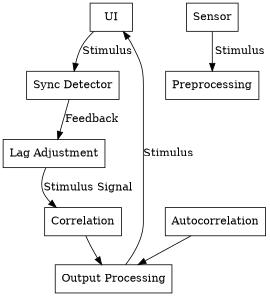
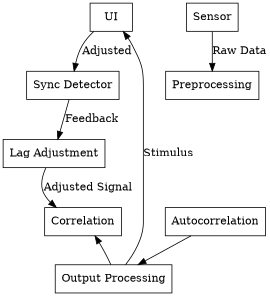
(107, 51) -> (107, 51)
(240, 51) -> (240, 51)
(88, 188) -> (88, 188)
(91, 247) -> (105, 254)
